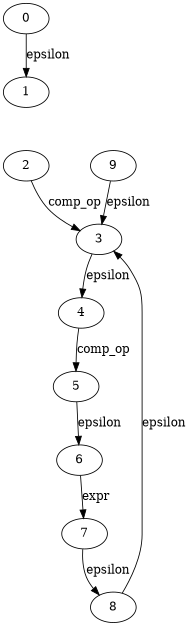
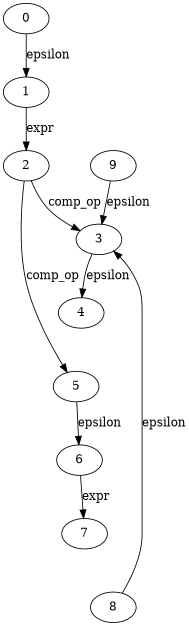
none -> (26, 125)
(77, 345) -> (25, 277)
(84, 570) -> none
